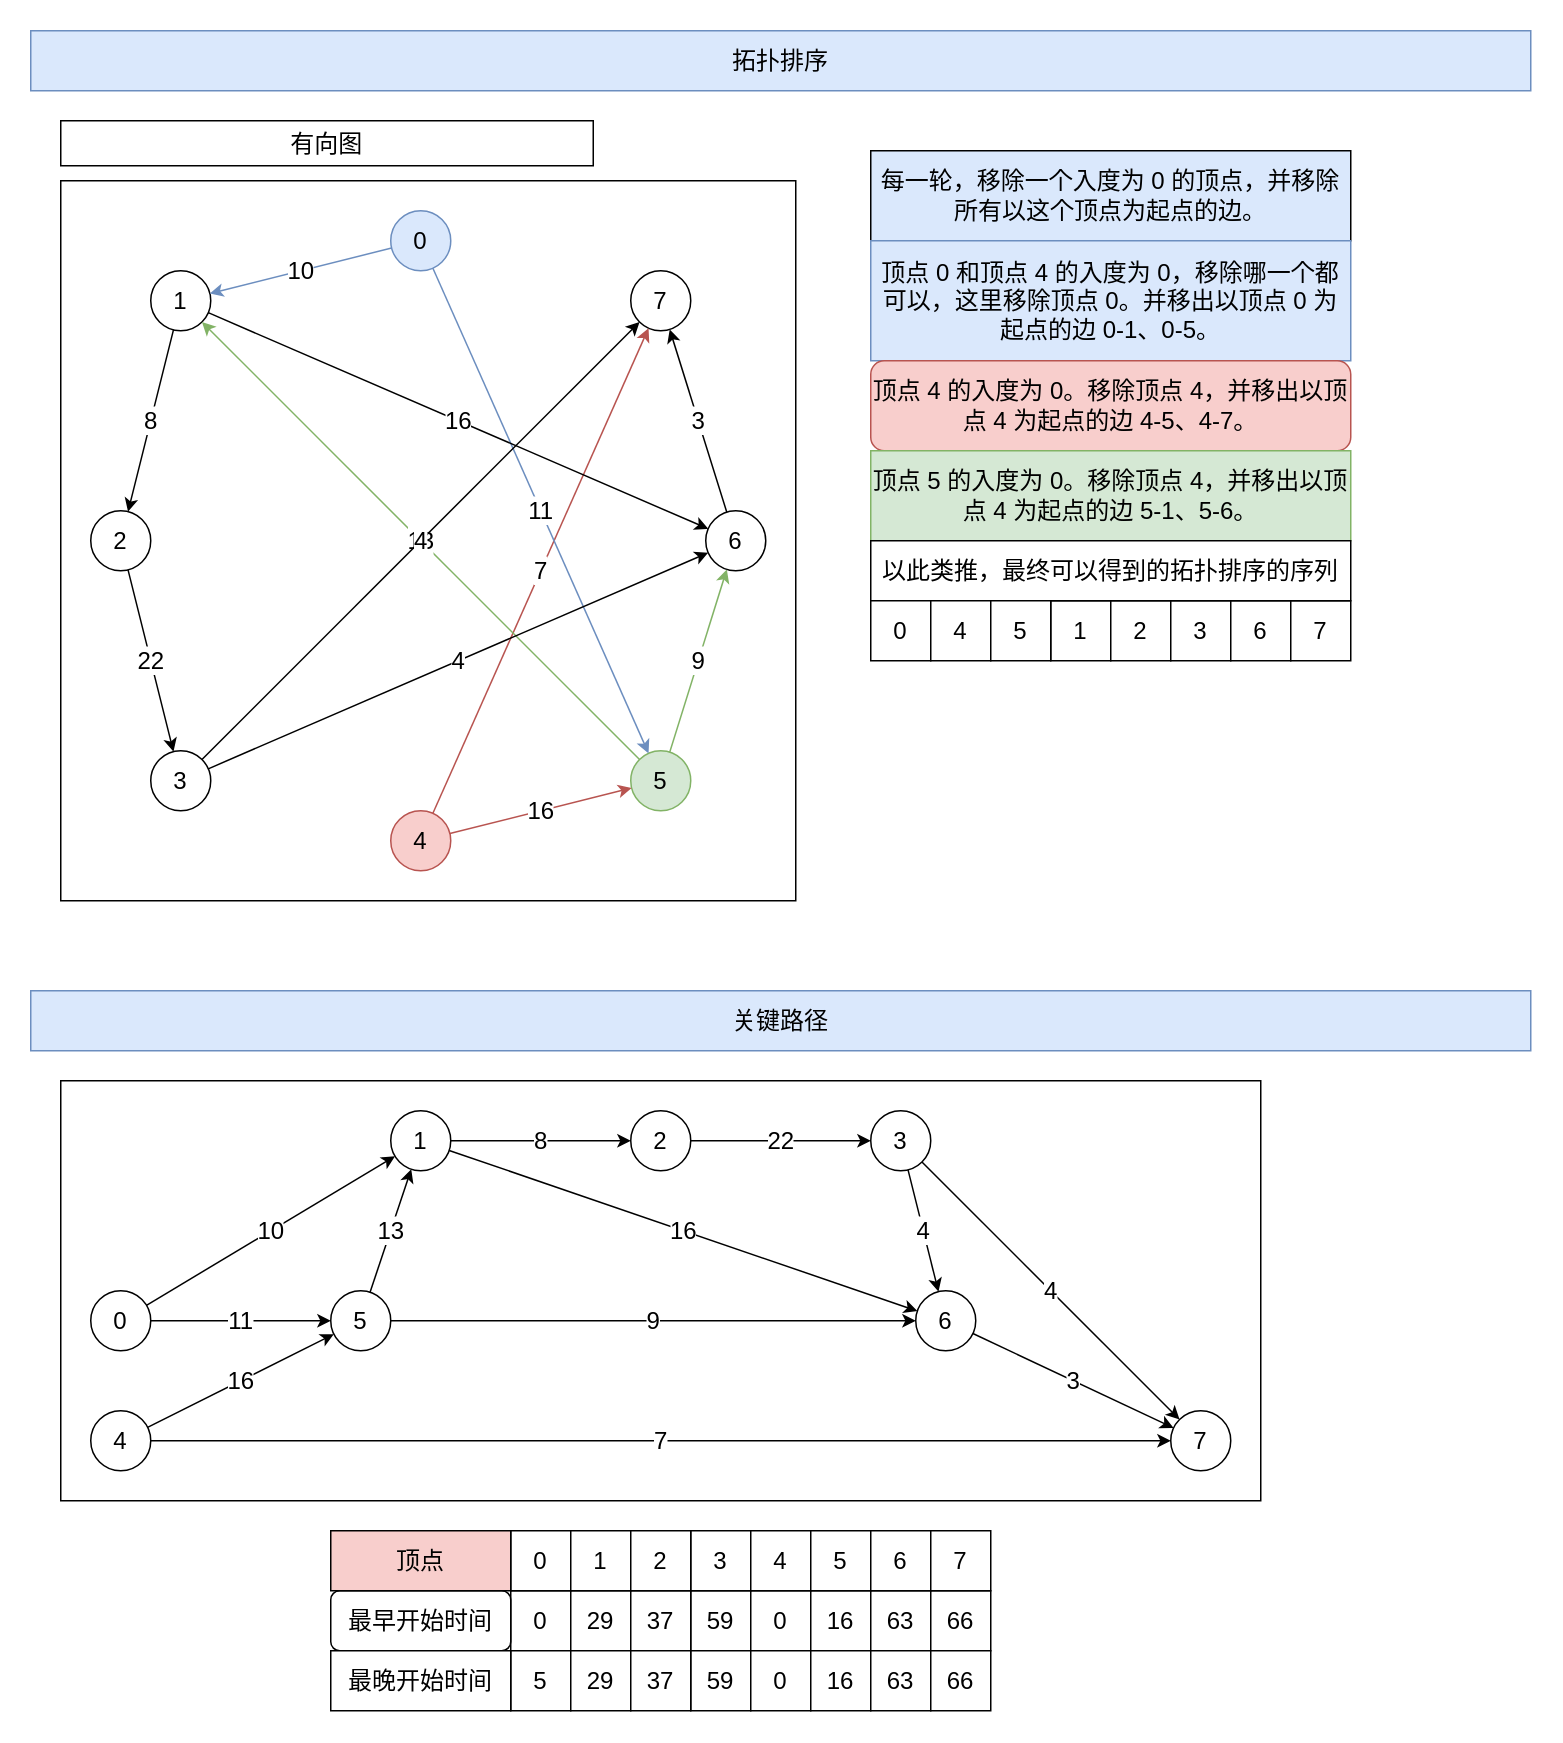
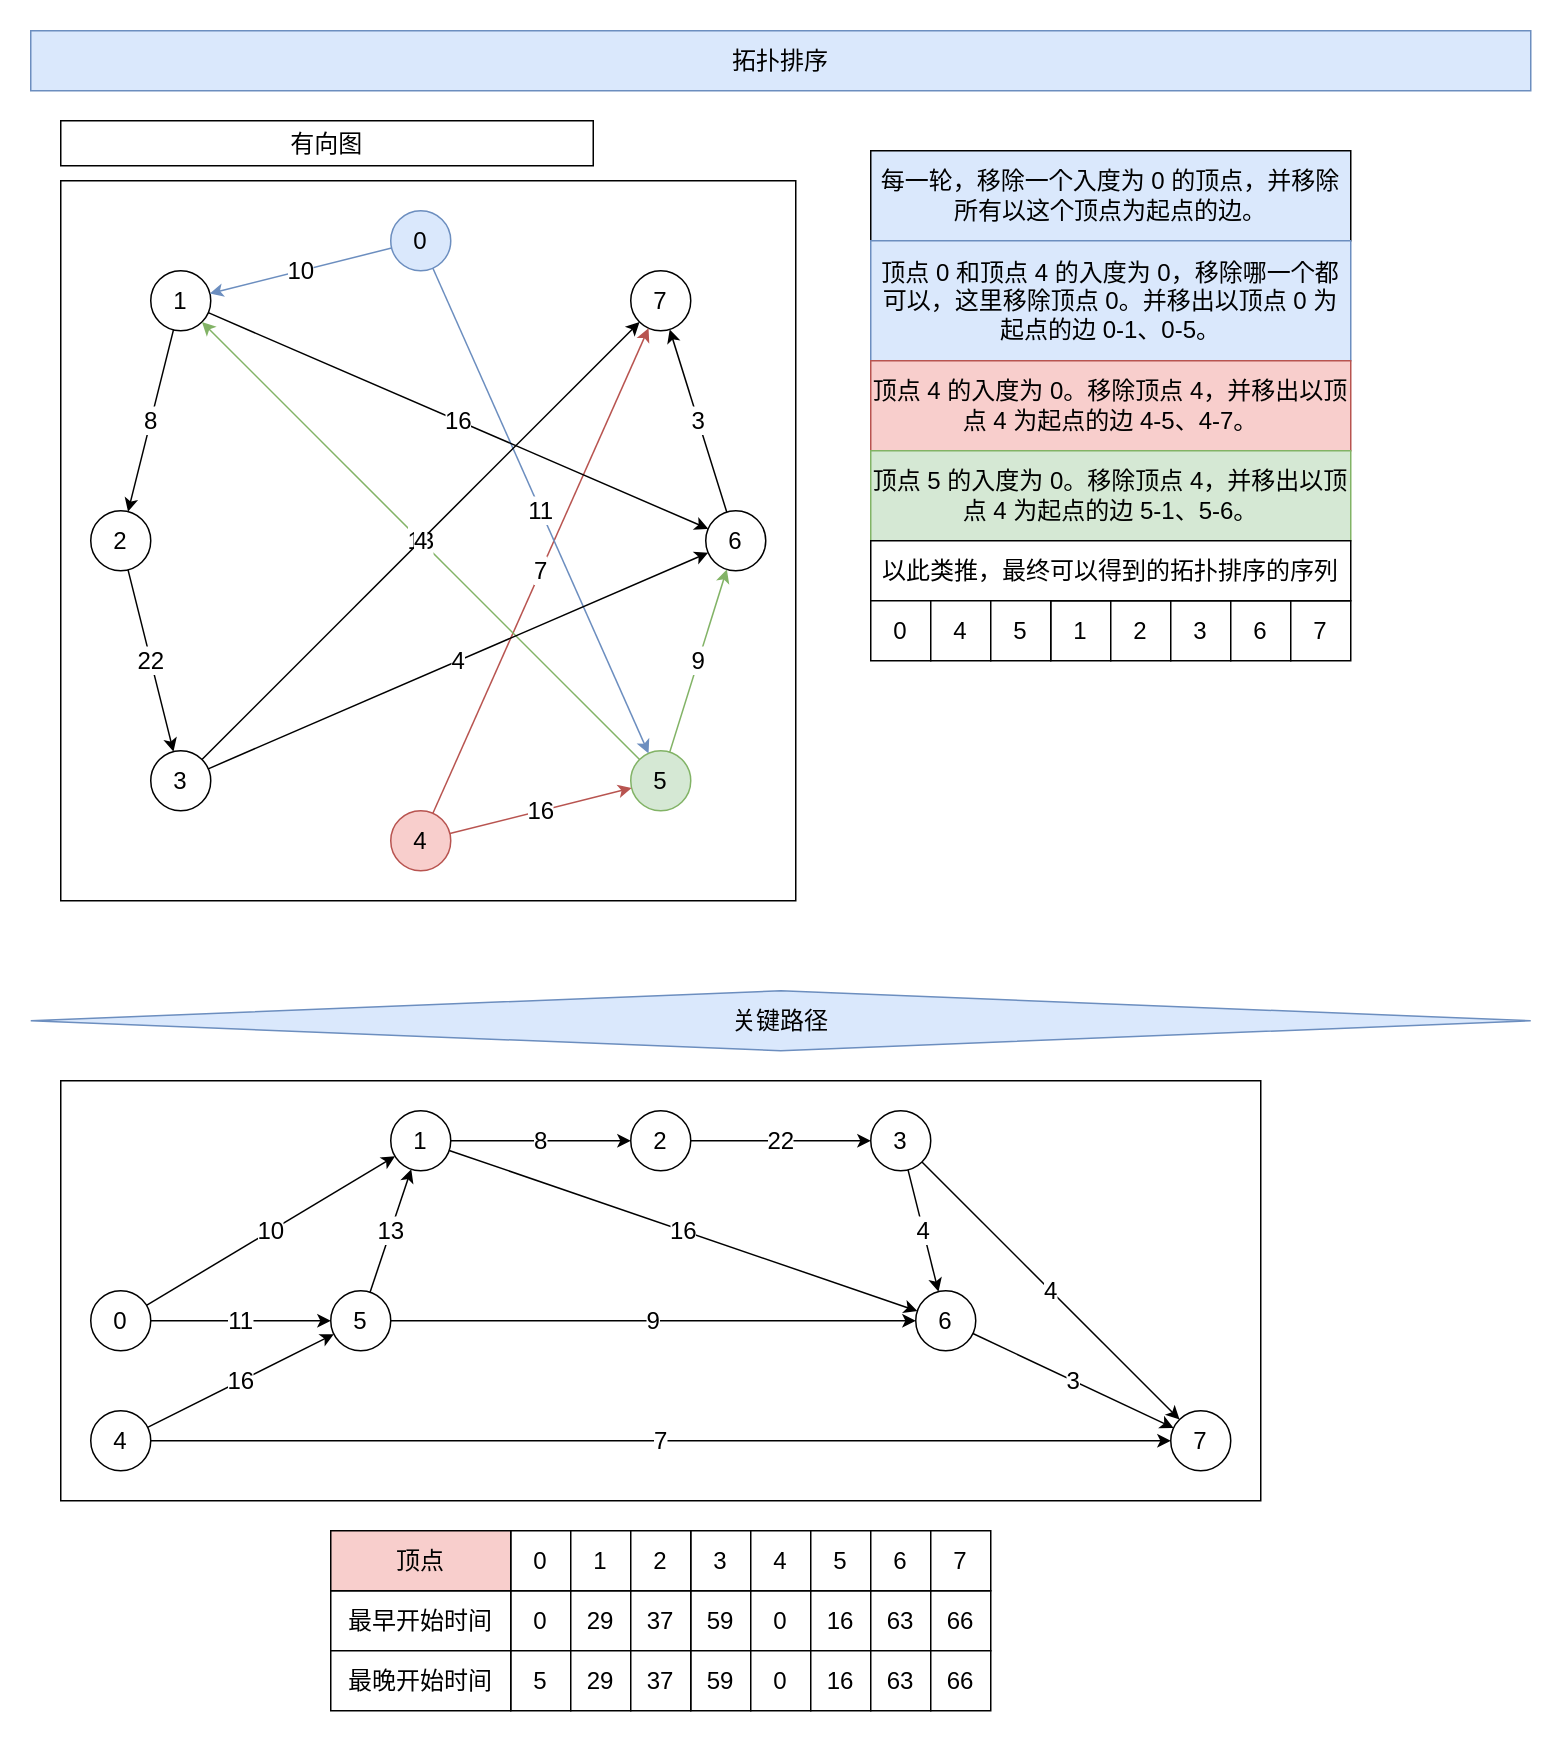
(1111, 406) -> (1111, 406)
(781, 1021) -> (781, 1021)
(421, 1621) -> (421, 1621)
